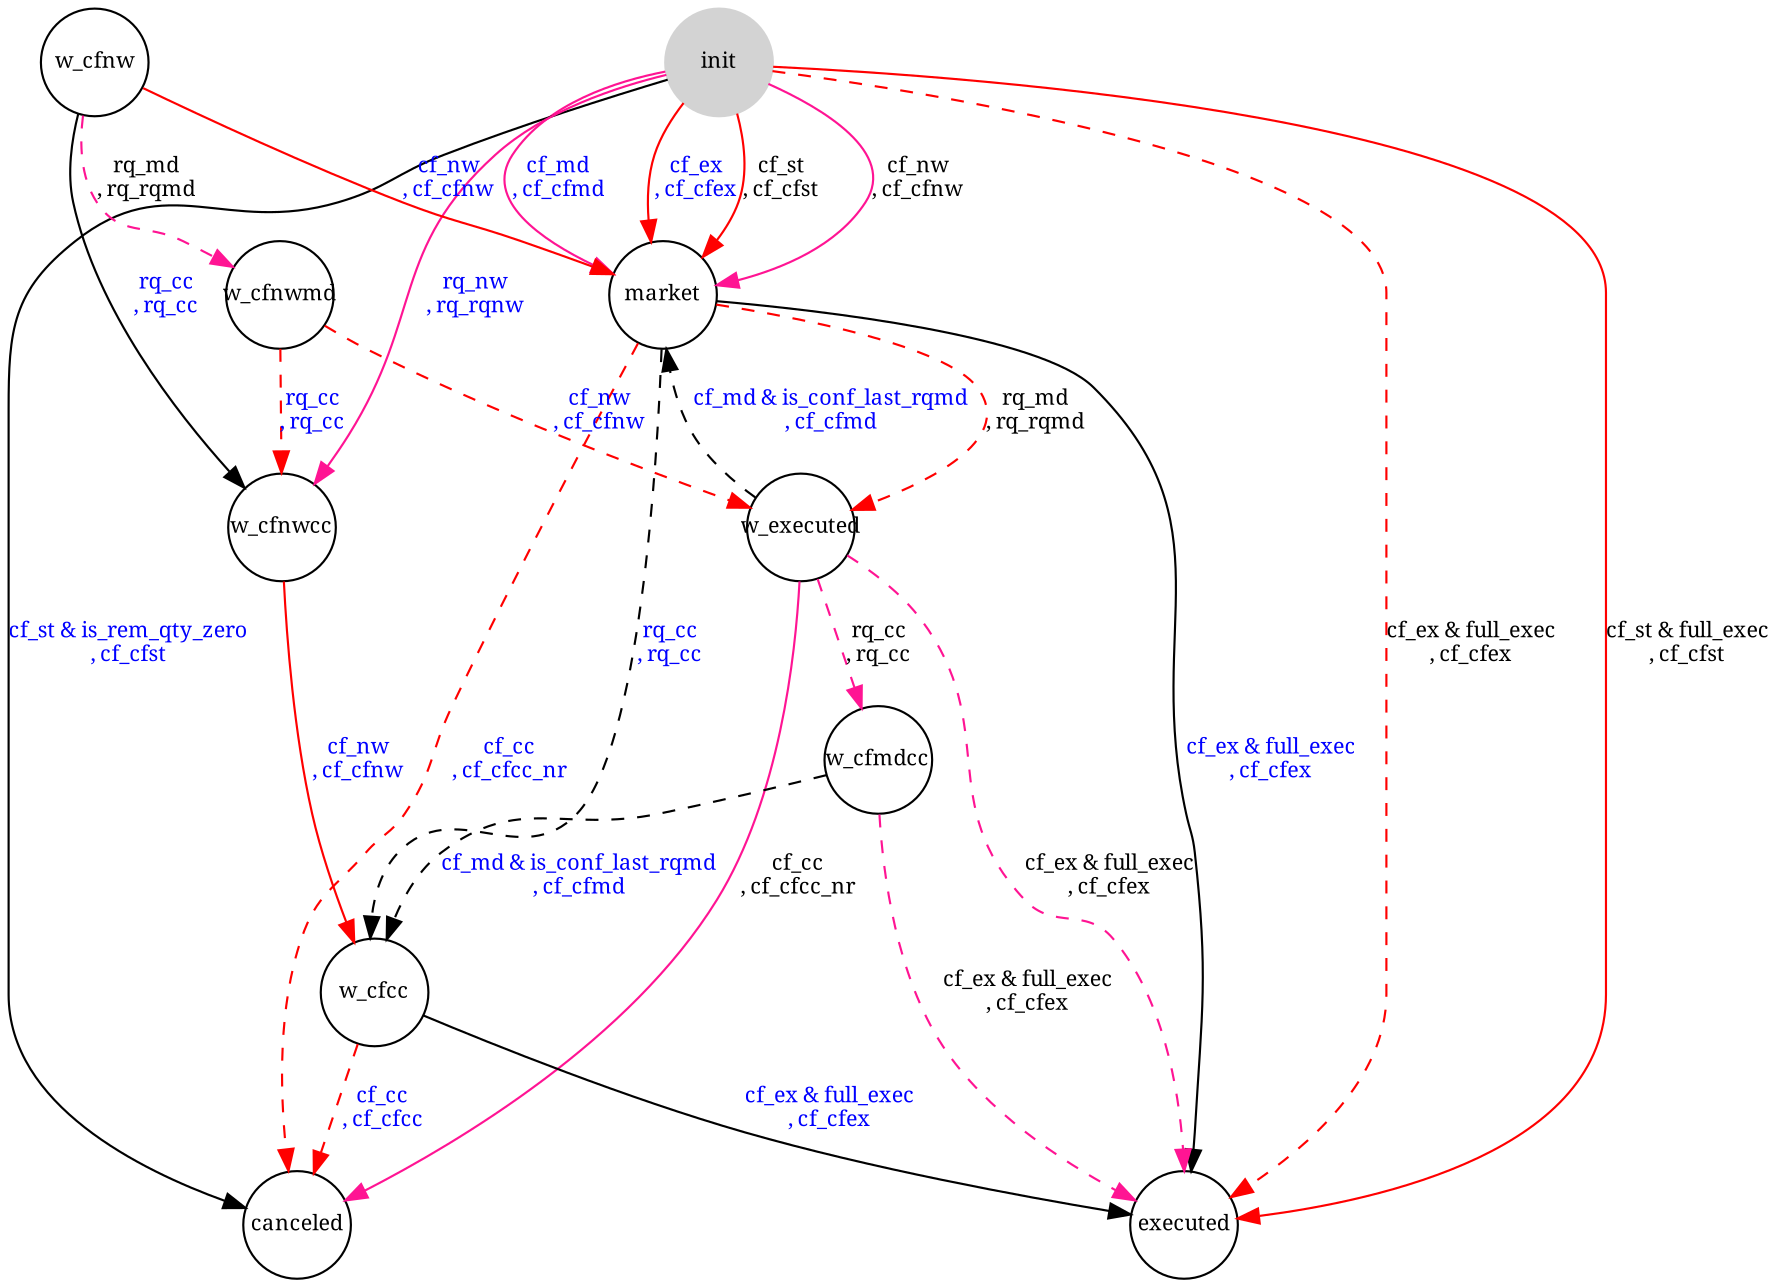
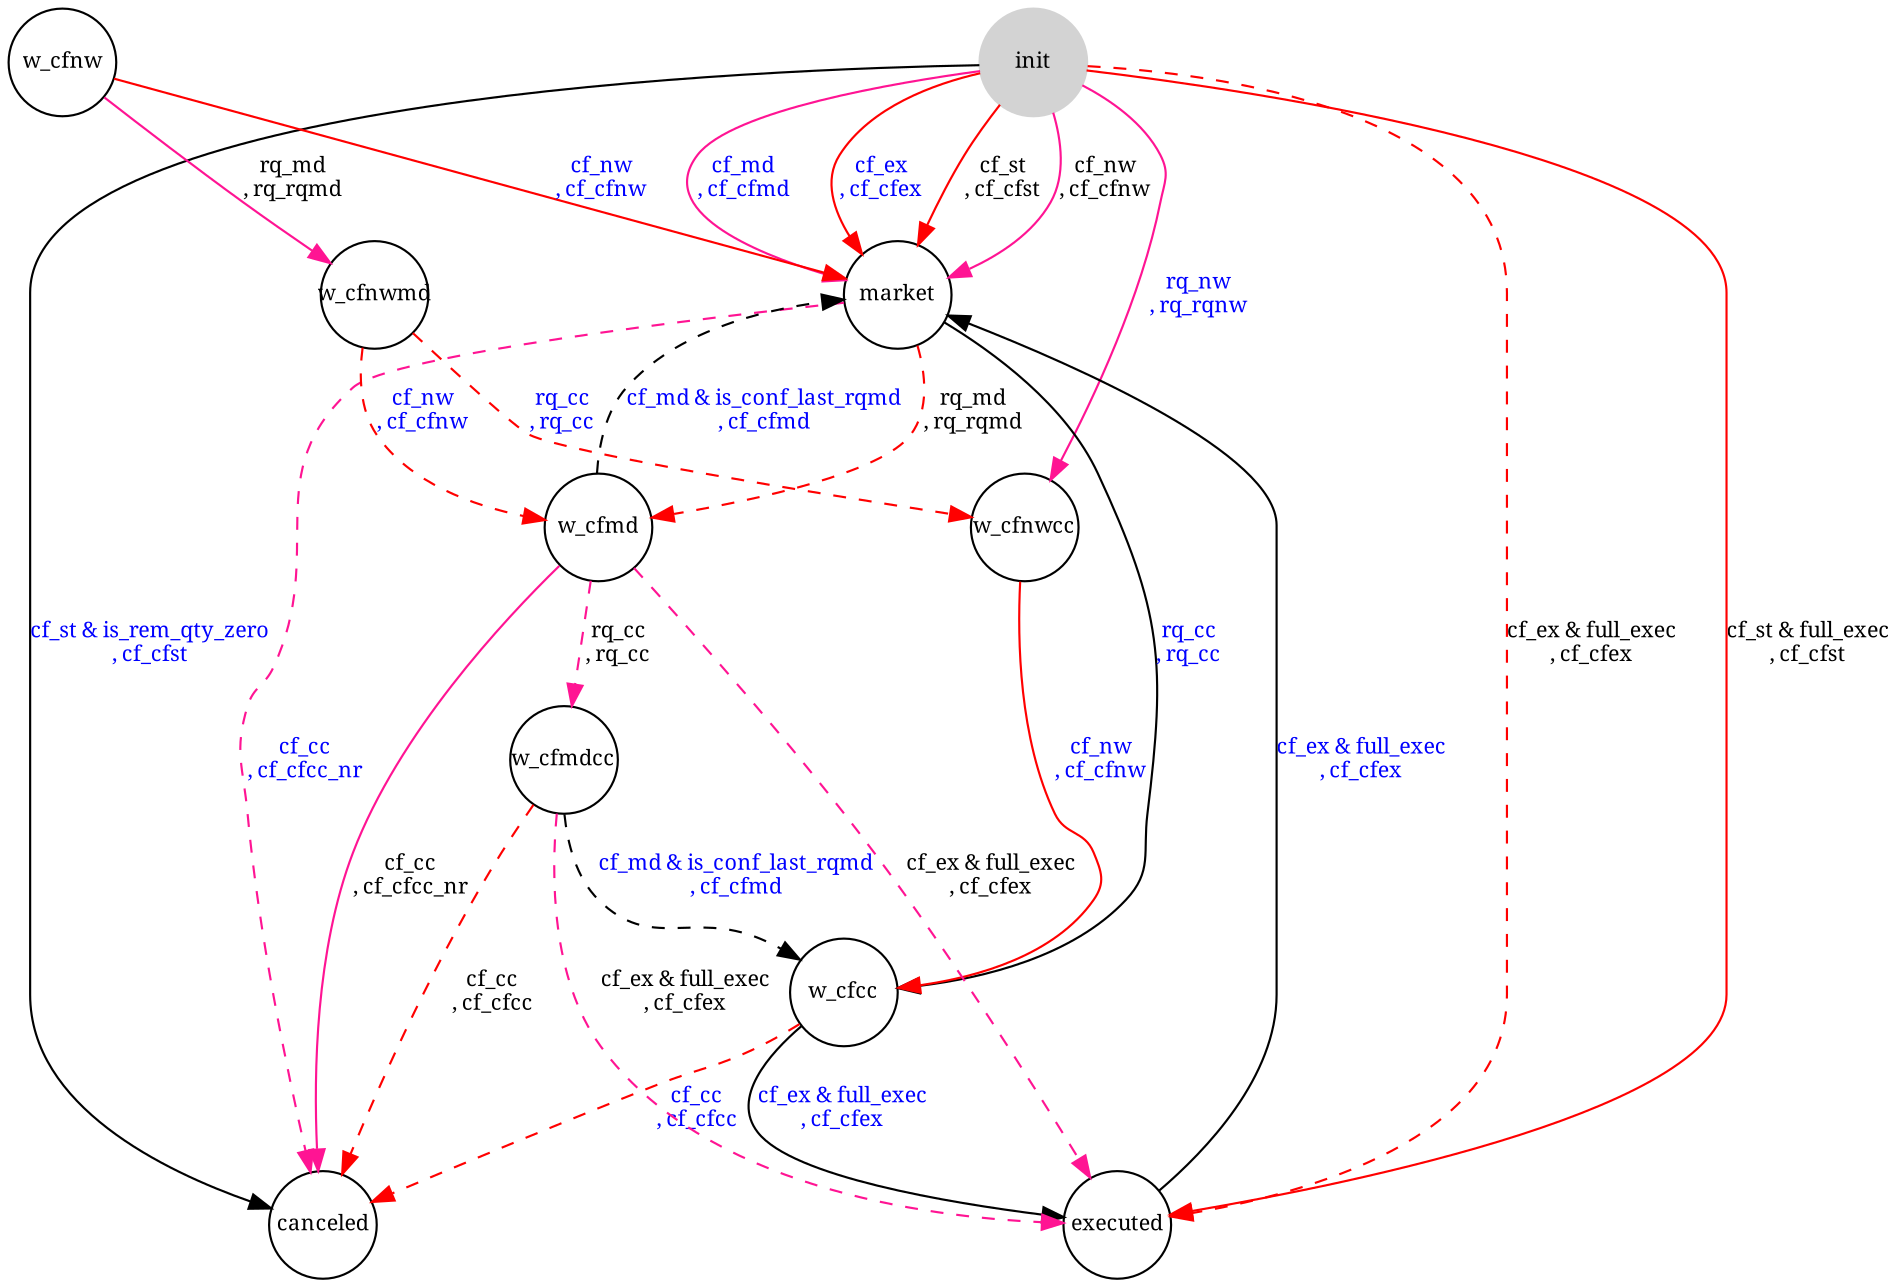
(100, 206) -> (207, 176)
(113, 307) -> none
(801, 527) -> (598, 527)
(1175, 563) -> (1277, 688)
(619, 716) -> (1157, 689)
(436, 746) -> (297, 520)
none -> (433, 975)
